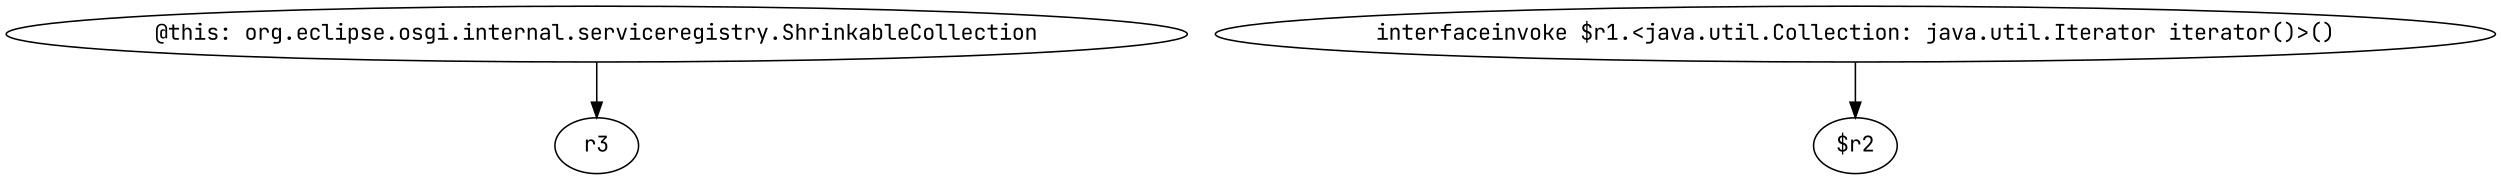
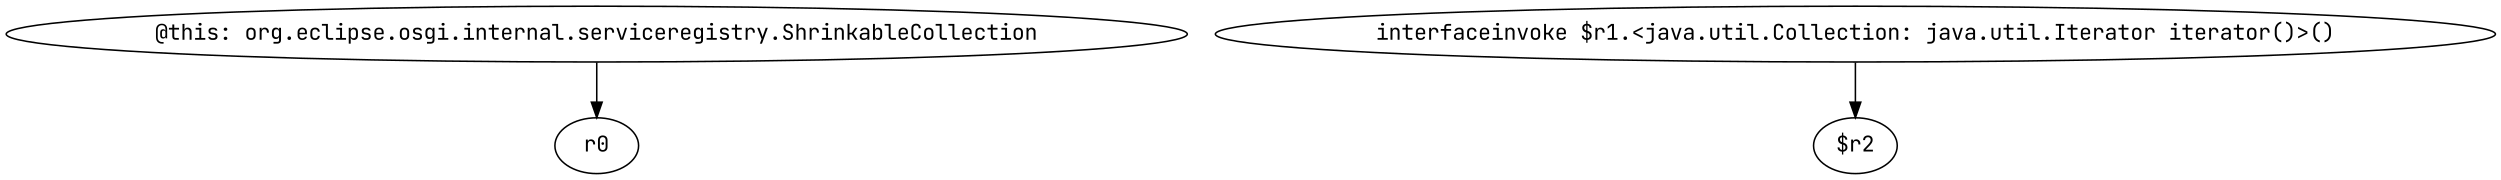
(597, 146) -> (597, 146)
